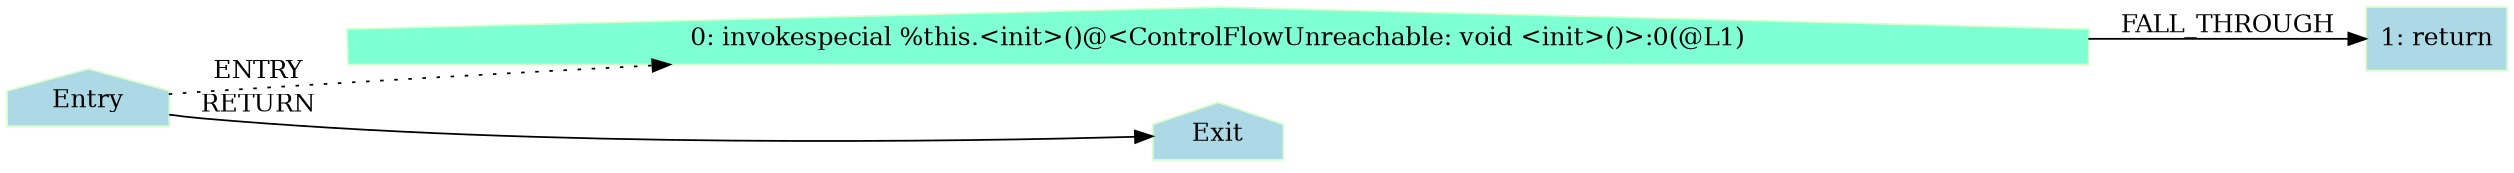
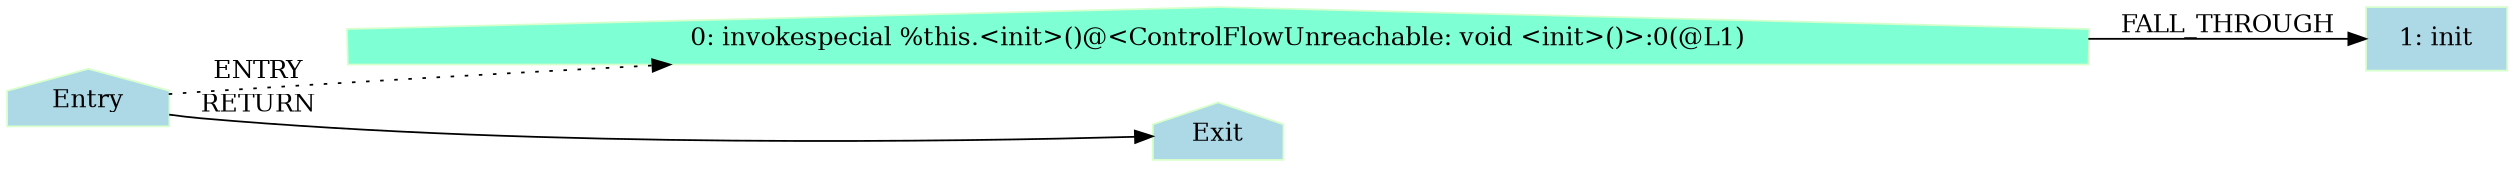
(2437, 39) -> (2437, 39)
